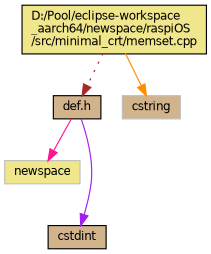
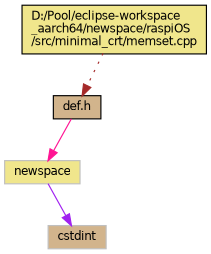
(151, 107) -> none
(92, 166) -> (57, 200)
(77, 237) -> (77, 237)
